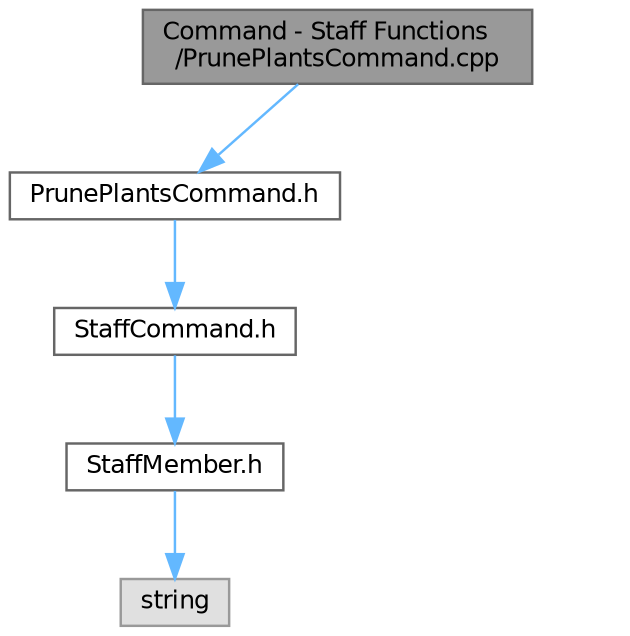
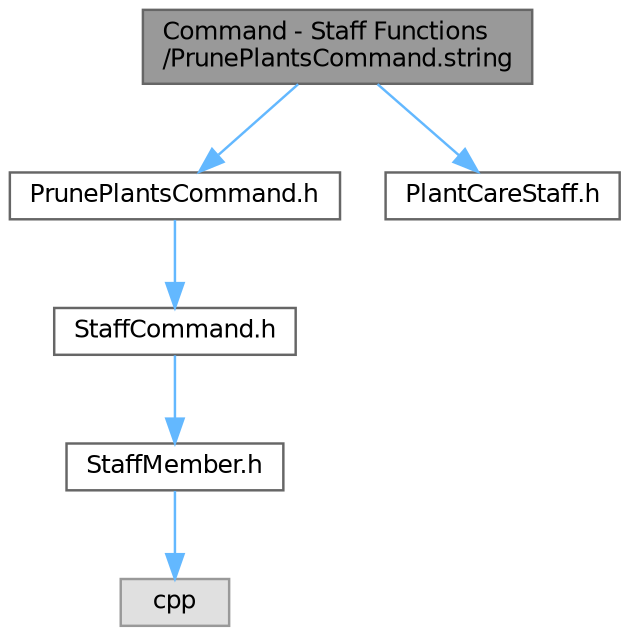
(338, 47) -> (338, 47)
none -> (503, 196)
(175, 602) -> (175, 602)
